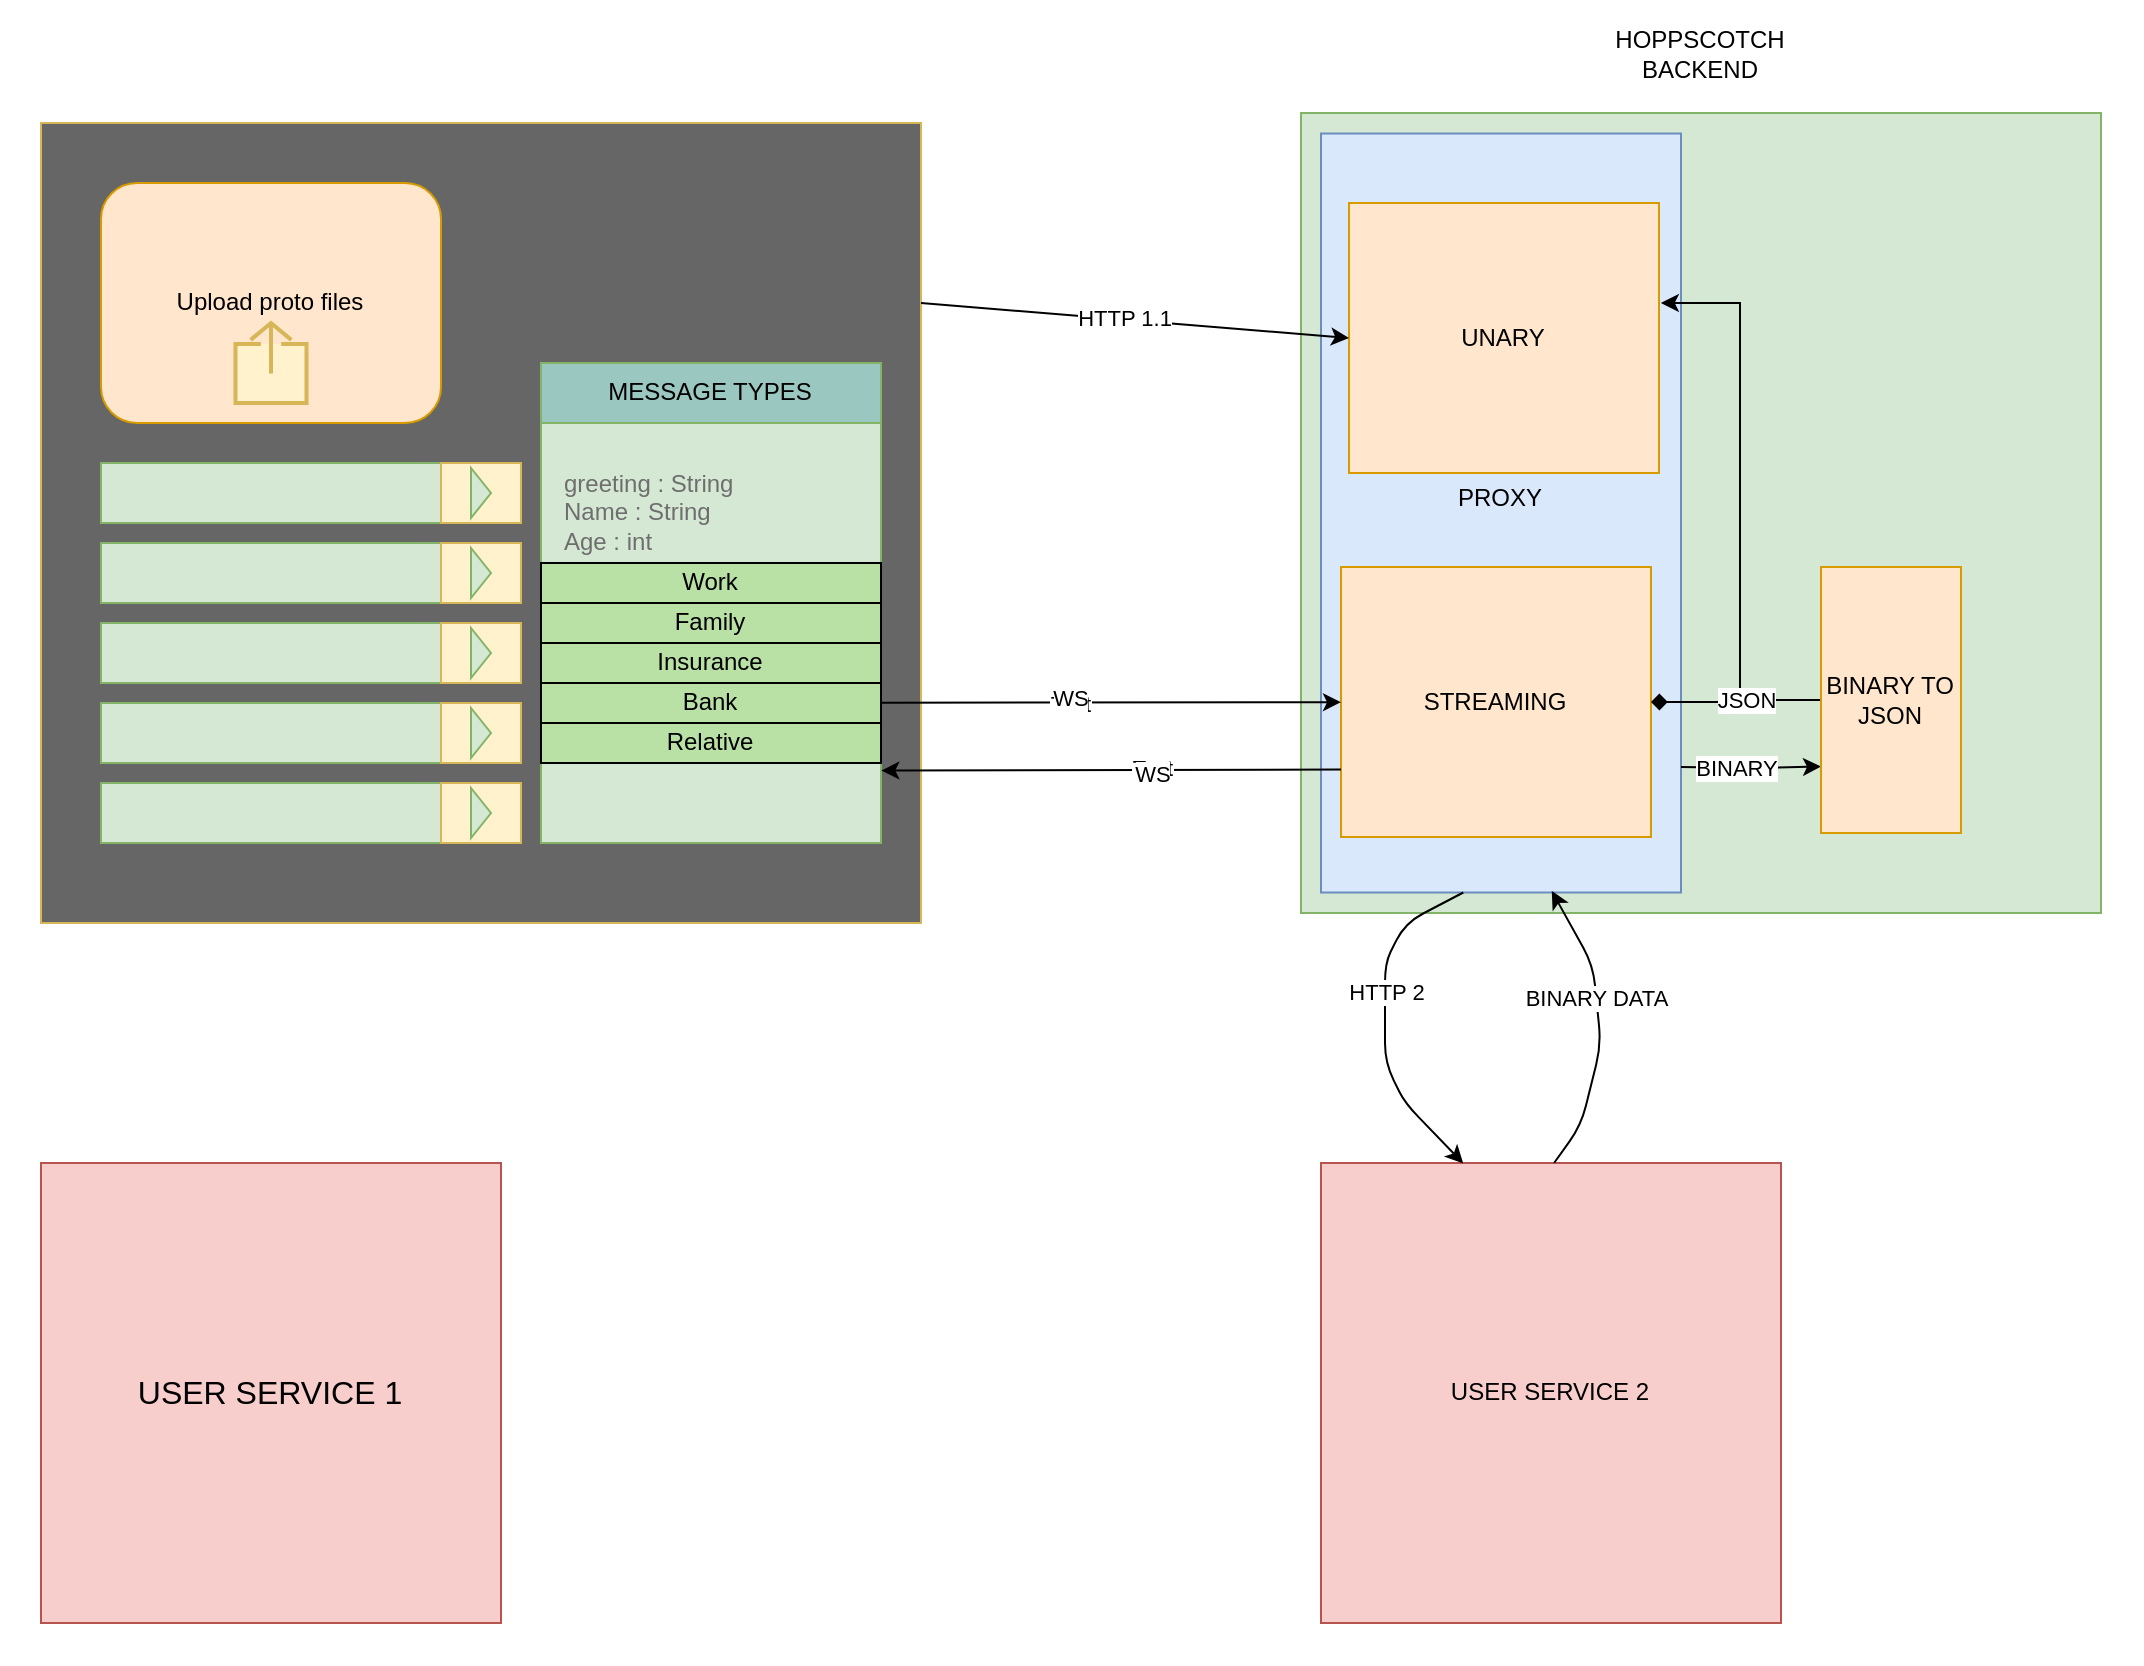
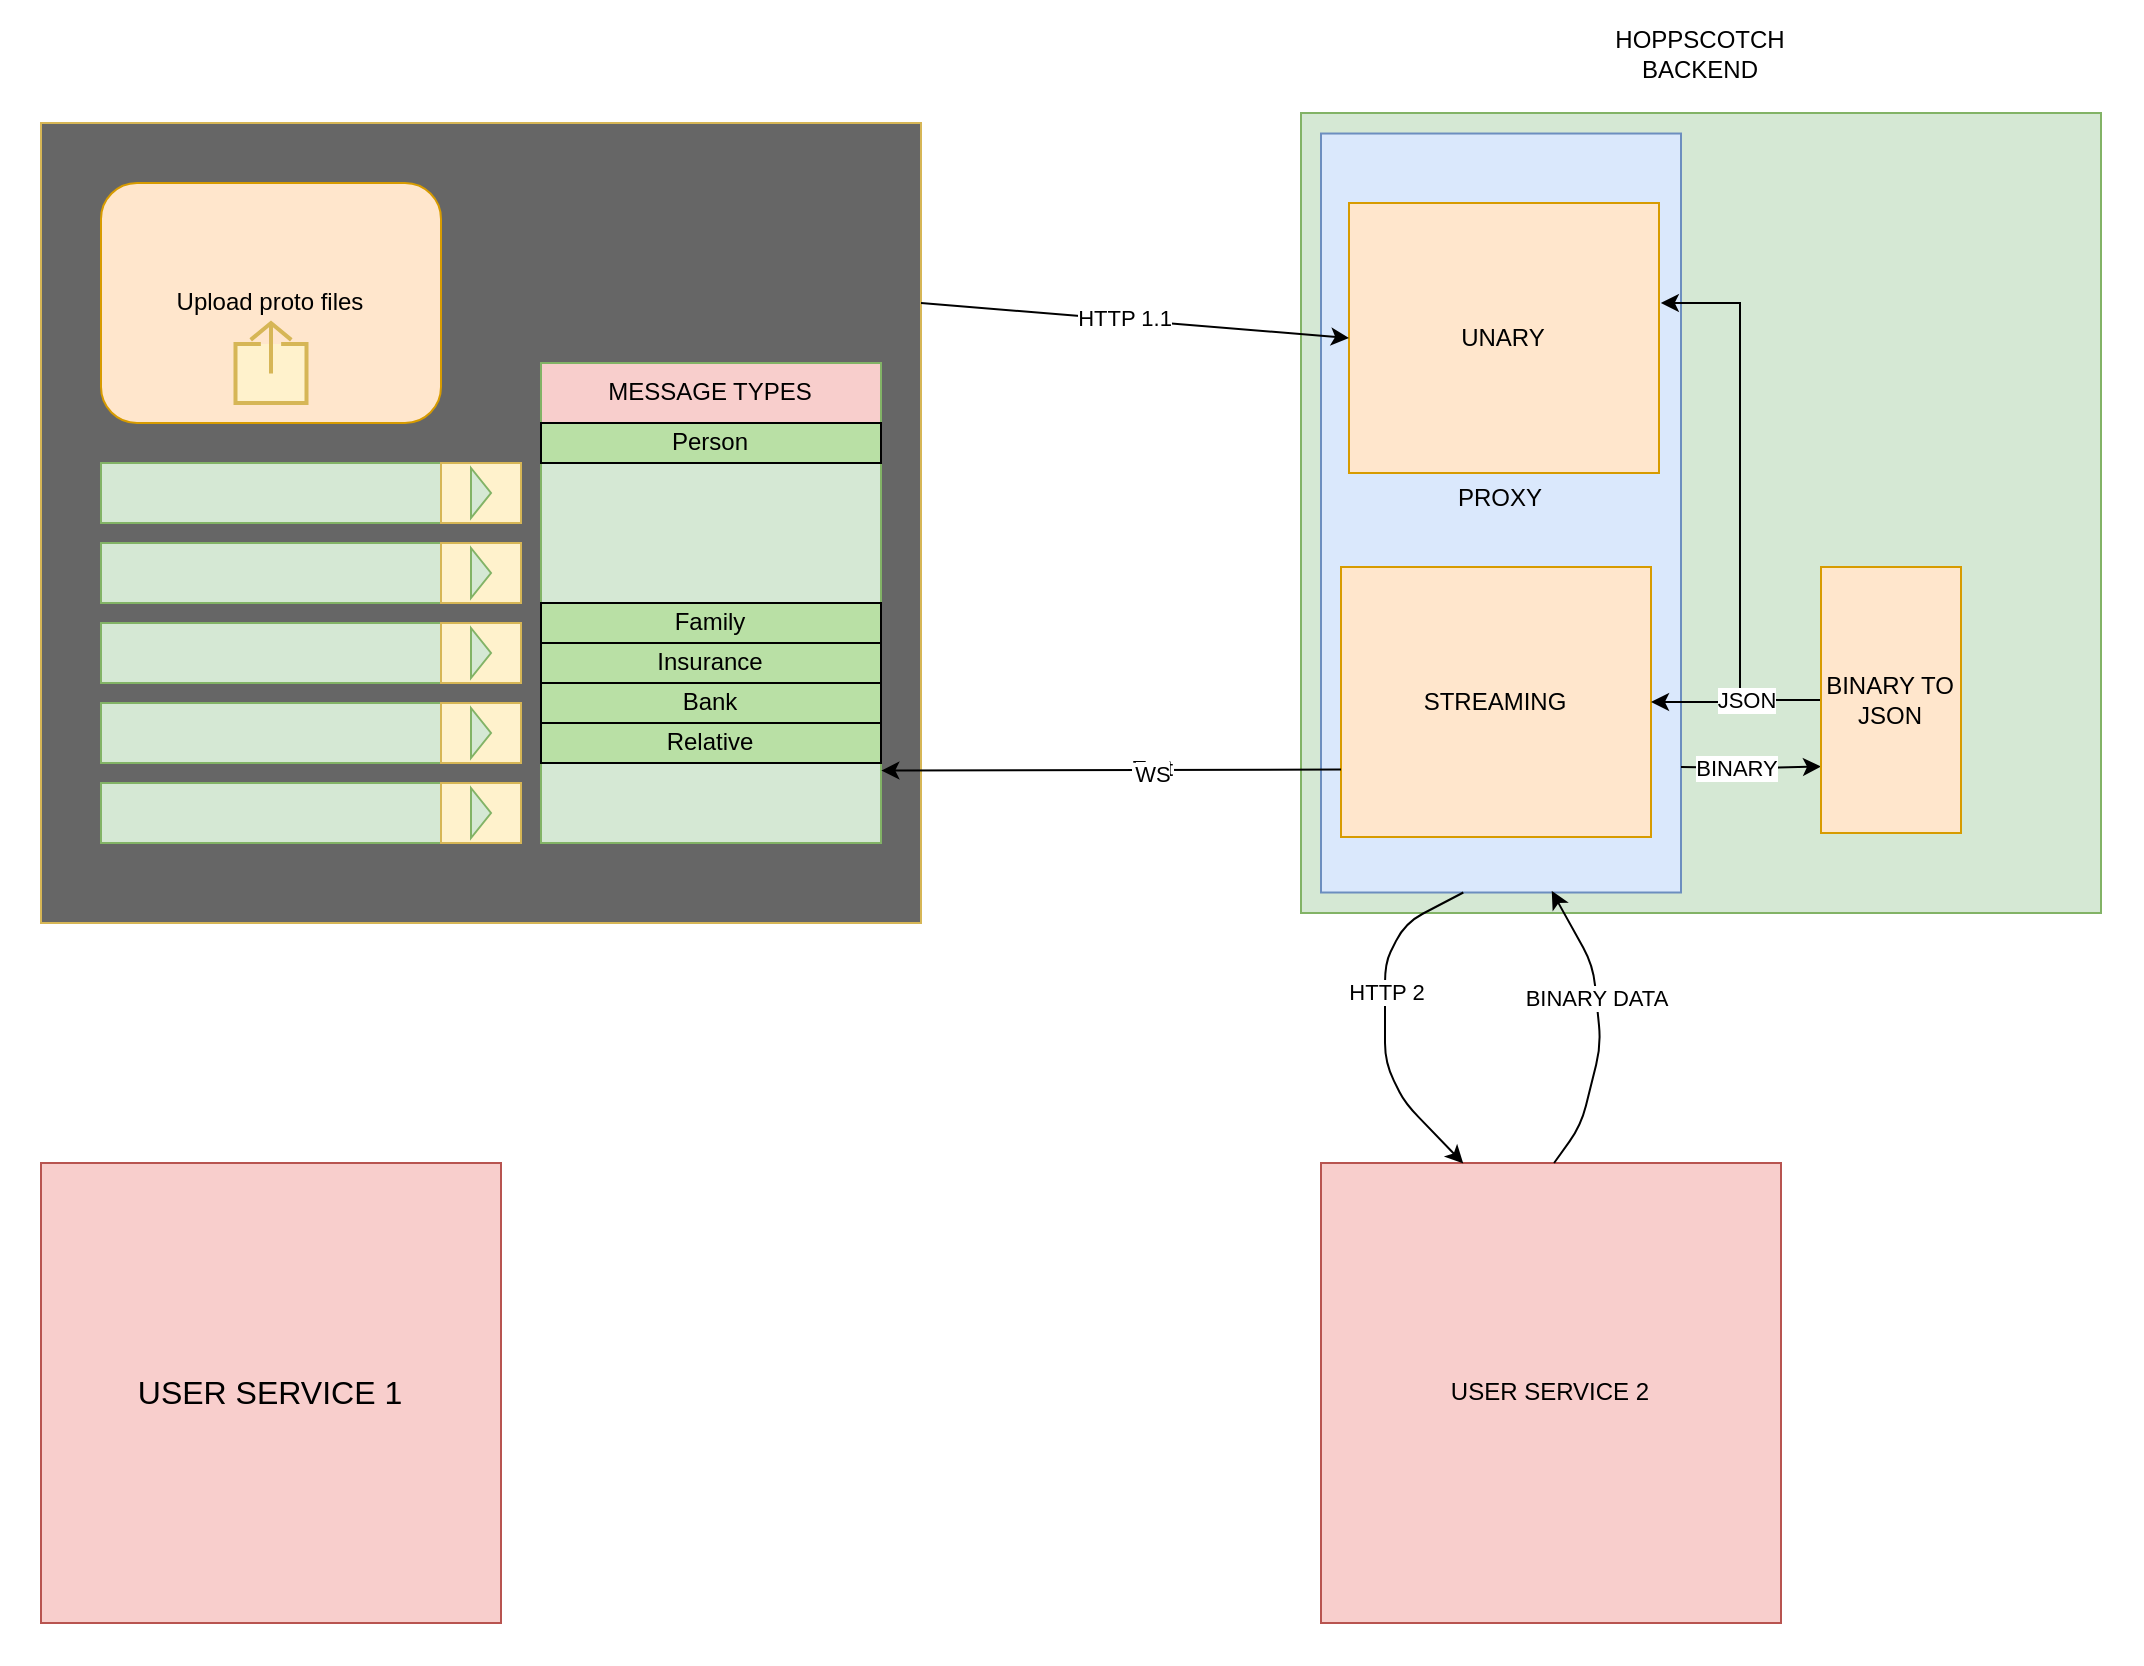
(711, 393) -> (711, 393)
none -> (711, 443)
(721, 513) -> none
(711, 583) -> none
(1123, 702) -> none
(1667, 702) -> (1666, 702)
